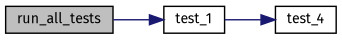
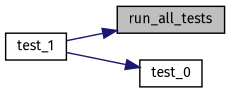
(131, 20) -> (85, 37)
(306, 20) -> (171, 73)
